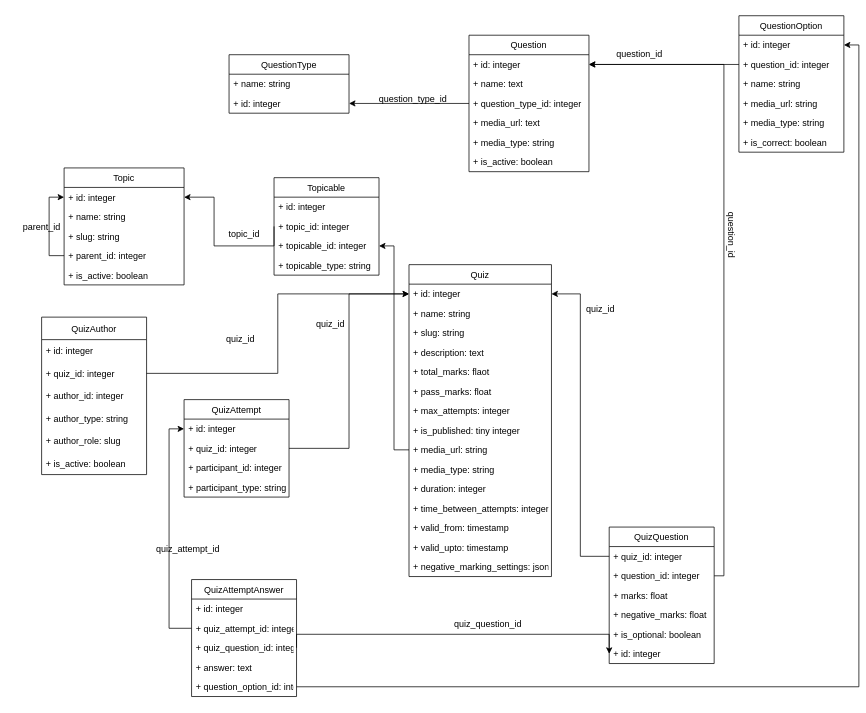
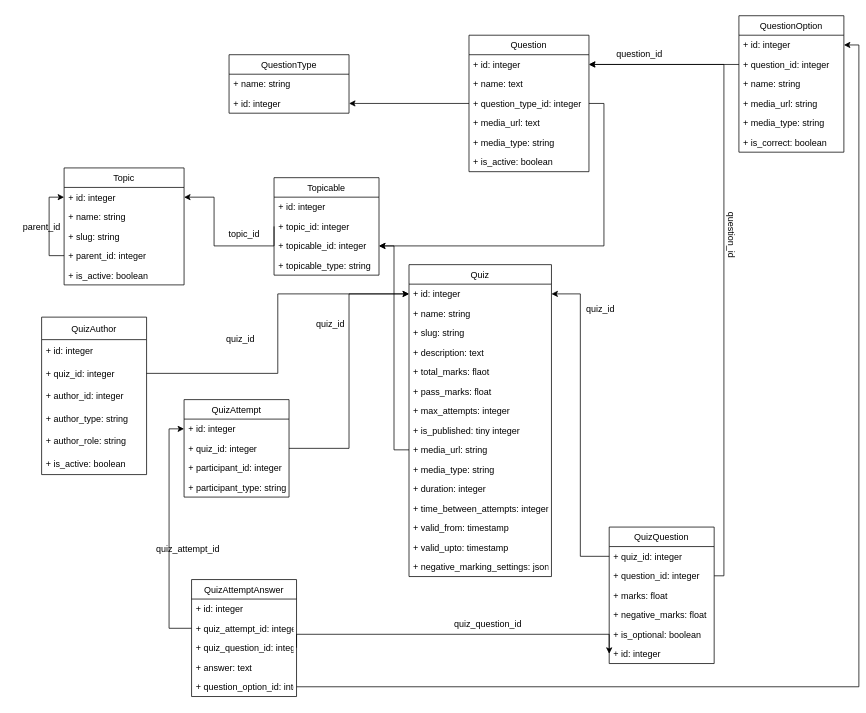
(413, 99) -> none
none -> (579, 246)
(89, 441) -> (94, 441)
